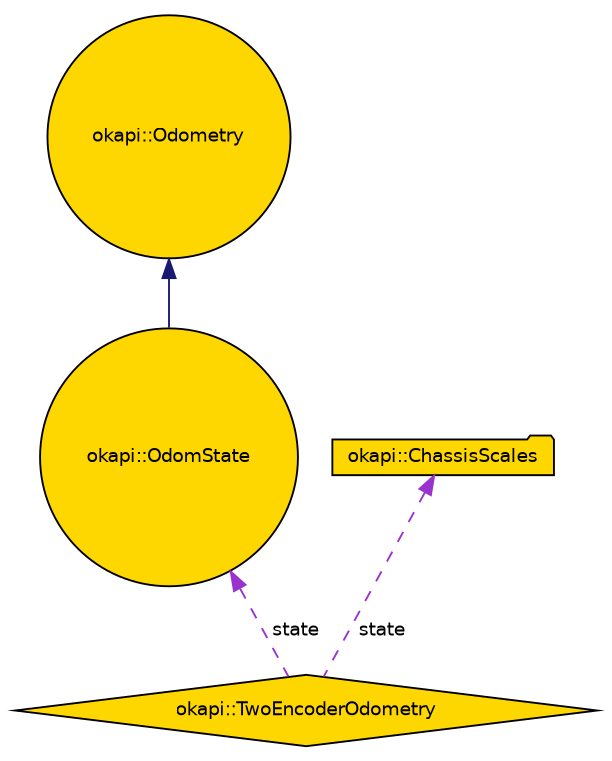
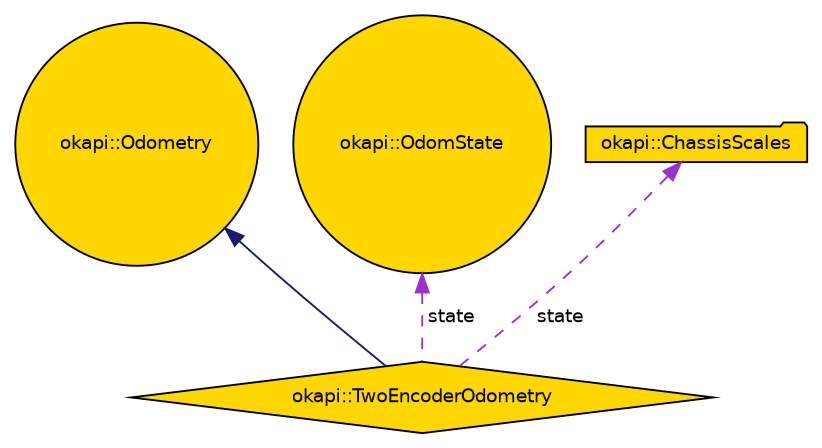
(169, 303) -> (312, 304)
